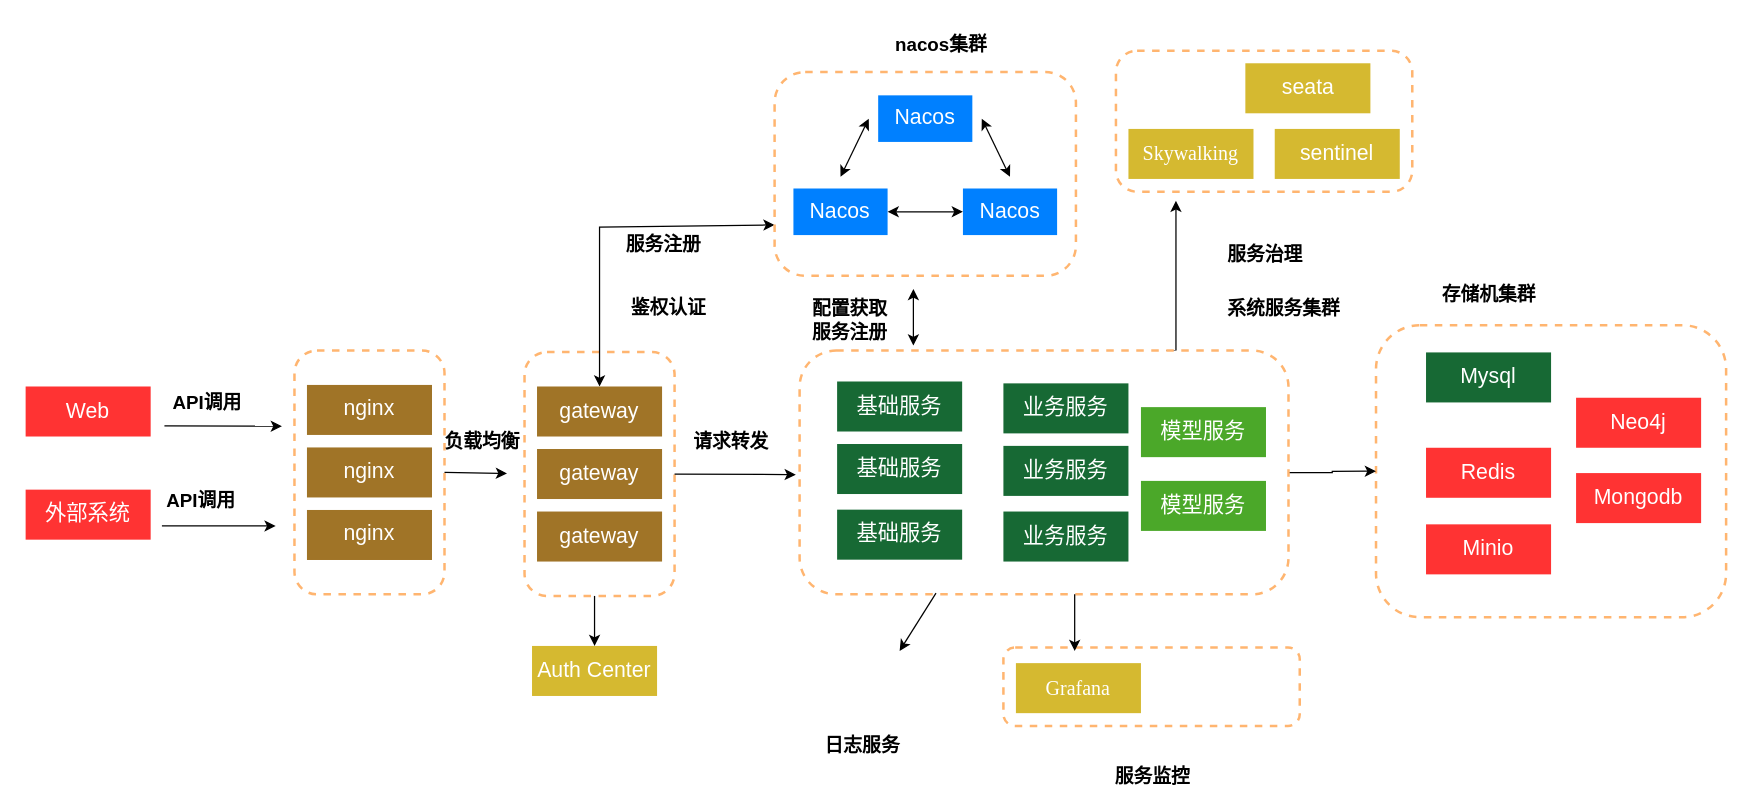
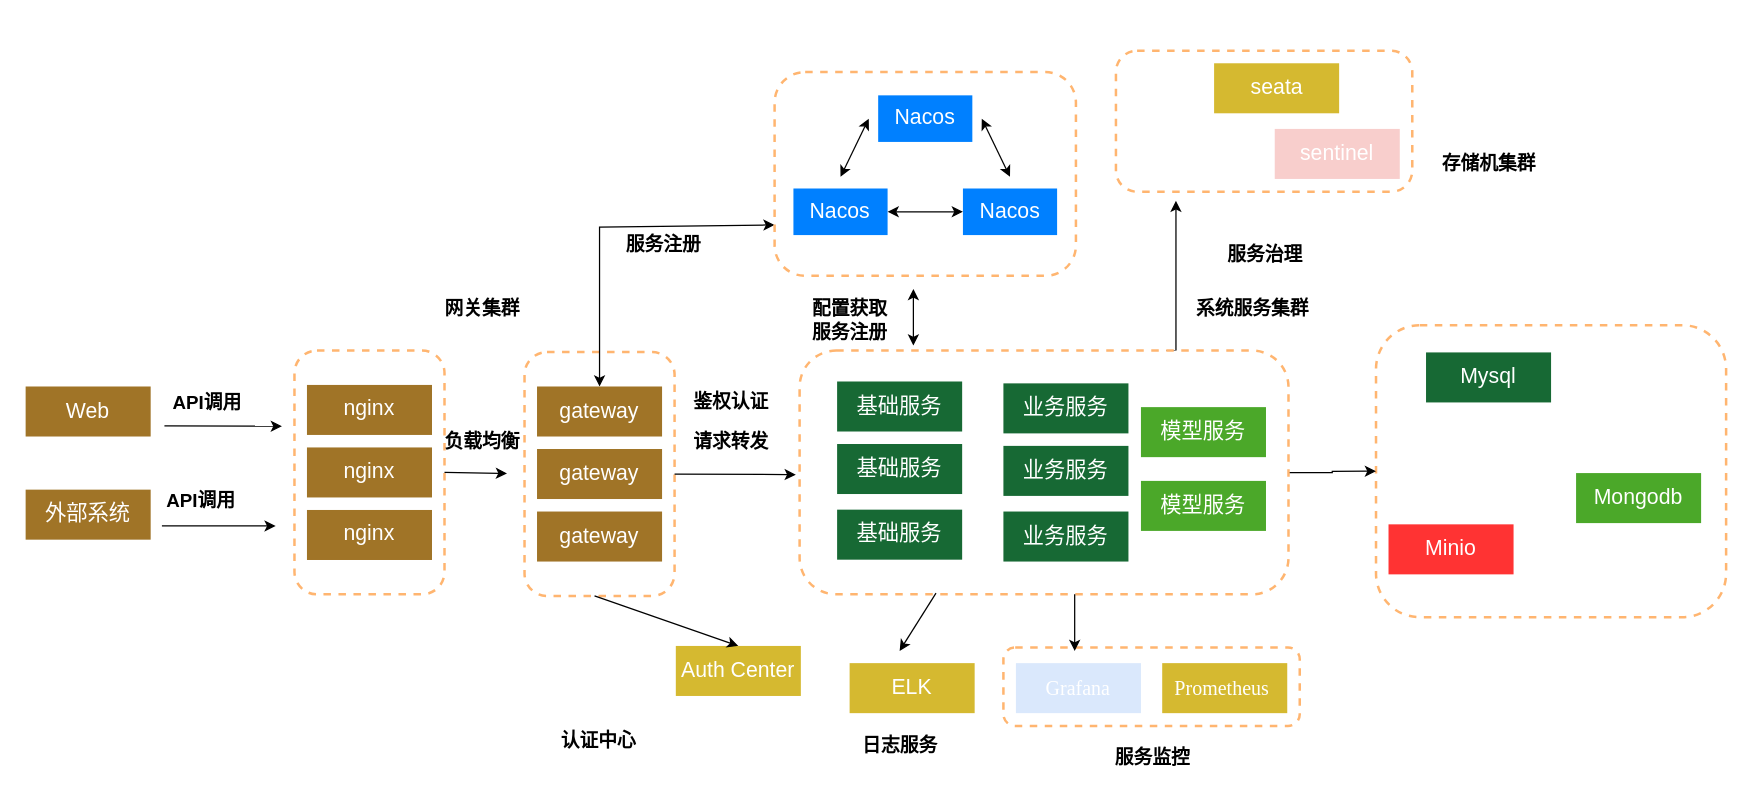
(940, 44) -> none
(1308, 88) -> (1276, 88)
(1191, 154) -> none
(1337, 154) -> (1337, 154)
(1488, 294) -> (1488, 163)
(668, 306) -> (731, 400)
none -> (482, 308)
(1283, 308) -> (1251, 308)
(88, 411) -> (88, 411)
(1638, 423) -> none
(1488, 473) -> none
(1638, 498) -> (1638, 498)
(88, 514) -> (88, 514)
(1488, 549) -> (1451, 549)
(594, 671) -> (738, 671)
(912, 688) -> (912, 688)
(1078, 688) -> (1078, 688)
none -> (1224, 688)
none -> (598, 739)
(862, 744) -> (899, 744)
(1151, 776) -> (1151, 757)
